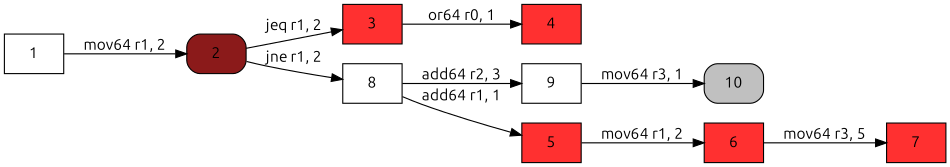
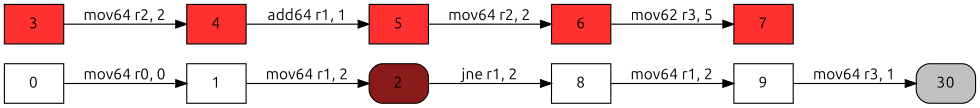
(462, 16) -> (125, 16)
(289, 40) -> none
(462, 75) -> (672, 75)
none -> (34, 83)
(734, 83) -> (946, 83)
(456, 116) -> (302, 24)
(643, 135) -> (490, 16)
(825, 135) -> (672, 16)
